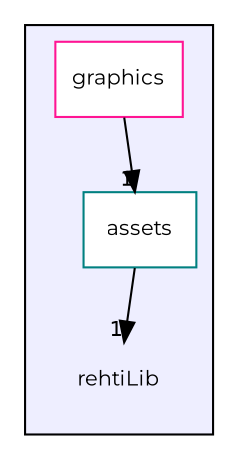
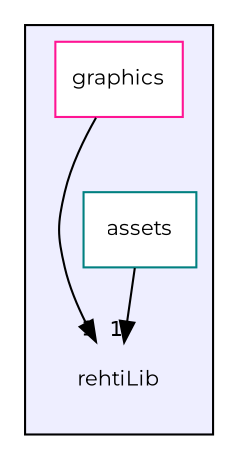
(128, 144) -> (60, 219)
